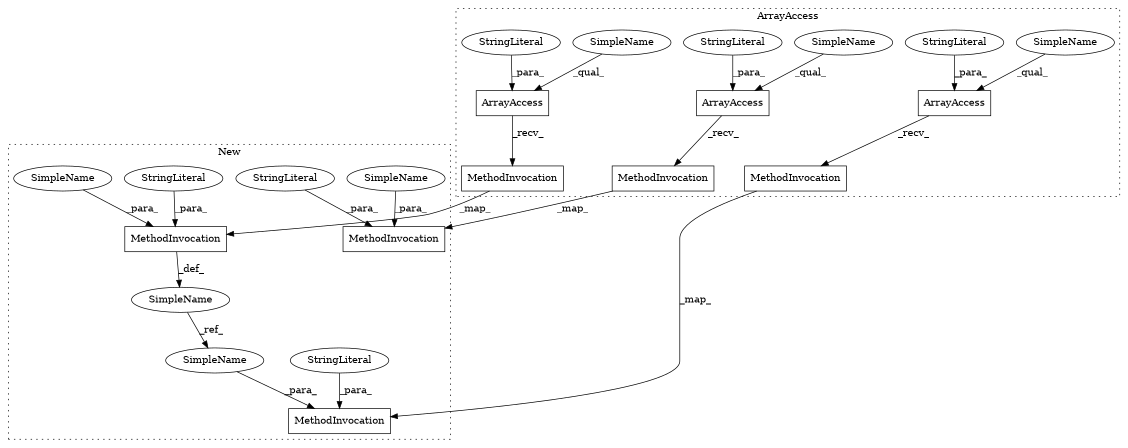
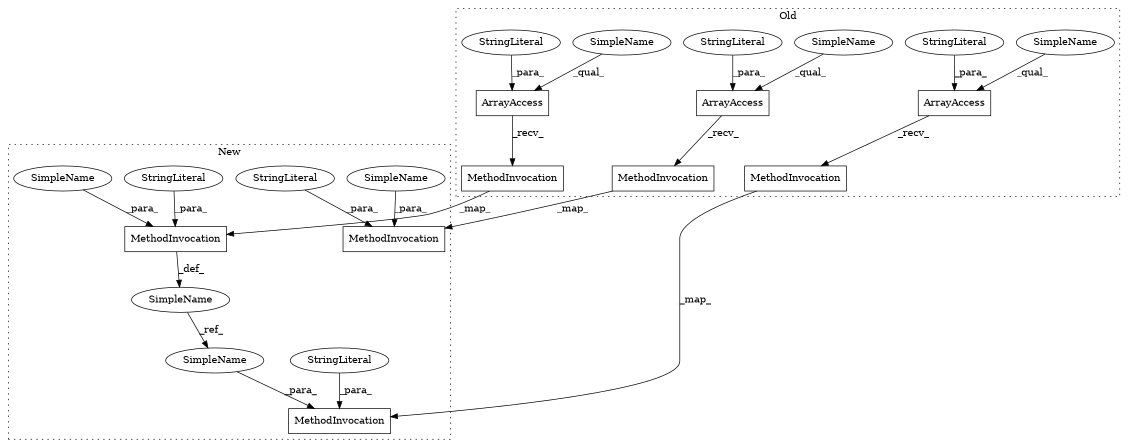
(788, 16) -> (788, 16)
